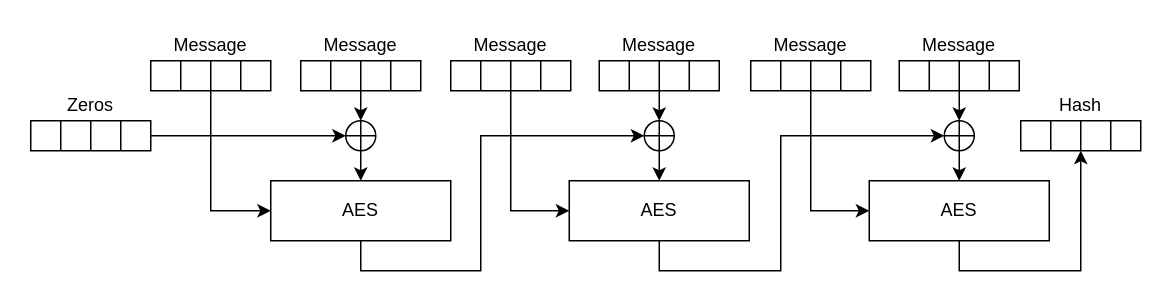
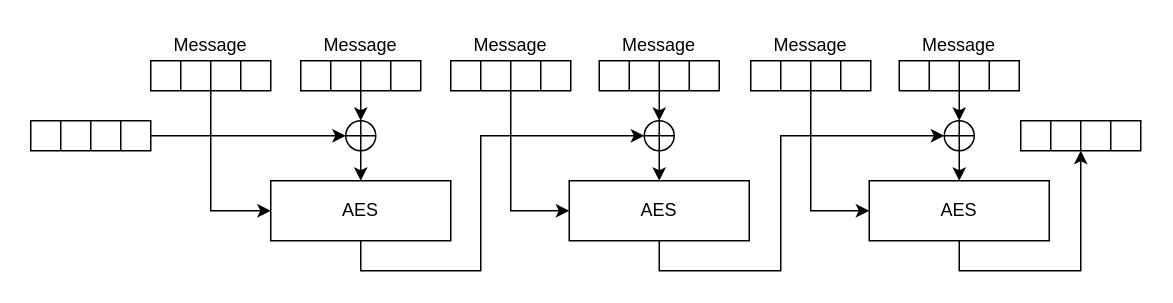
(91, 106) -> none
(1081, 106) -> none
